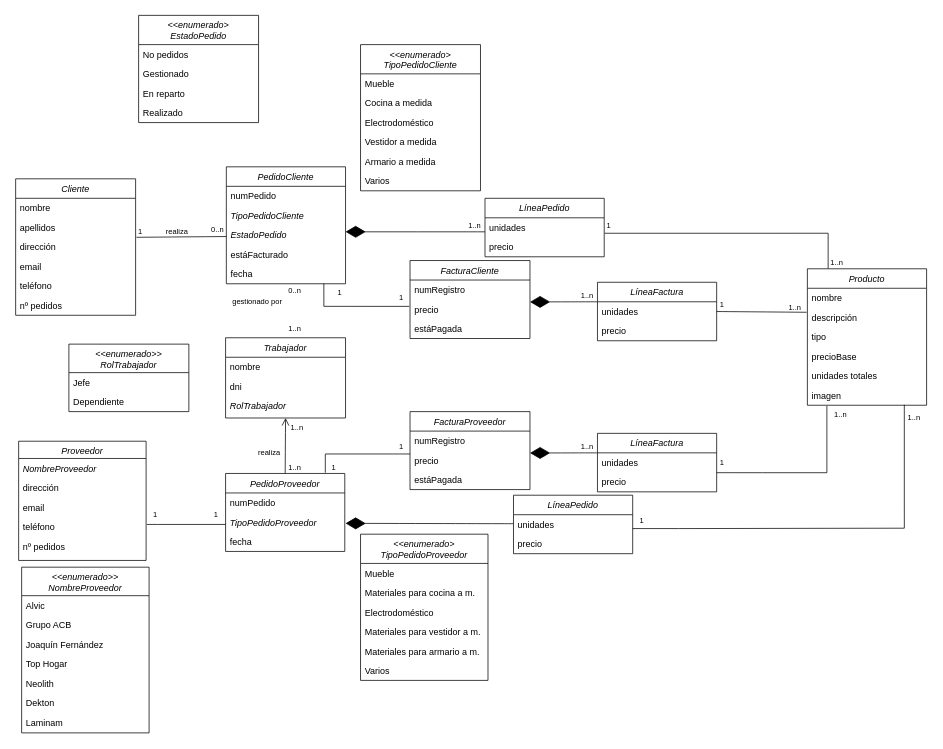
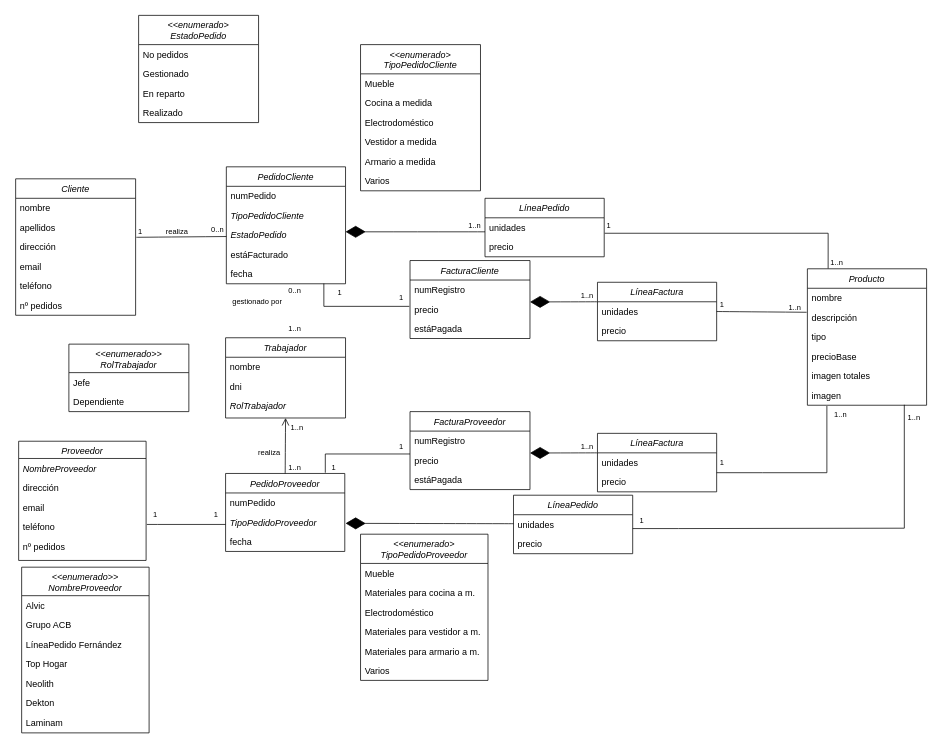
(848, 377) -> (843, 377)
(67, 645) -> (76, 645)
